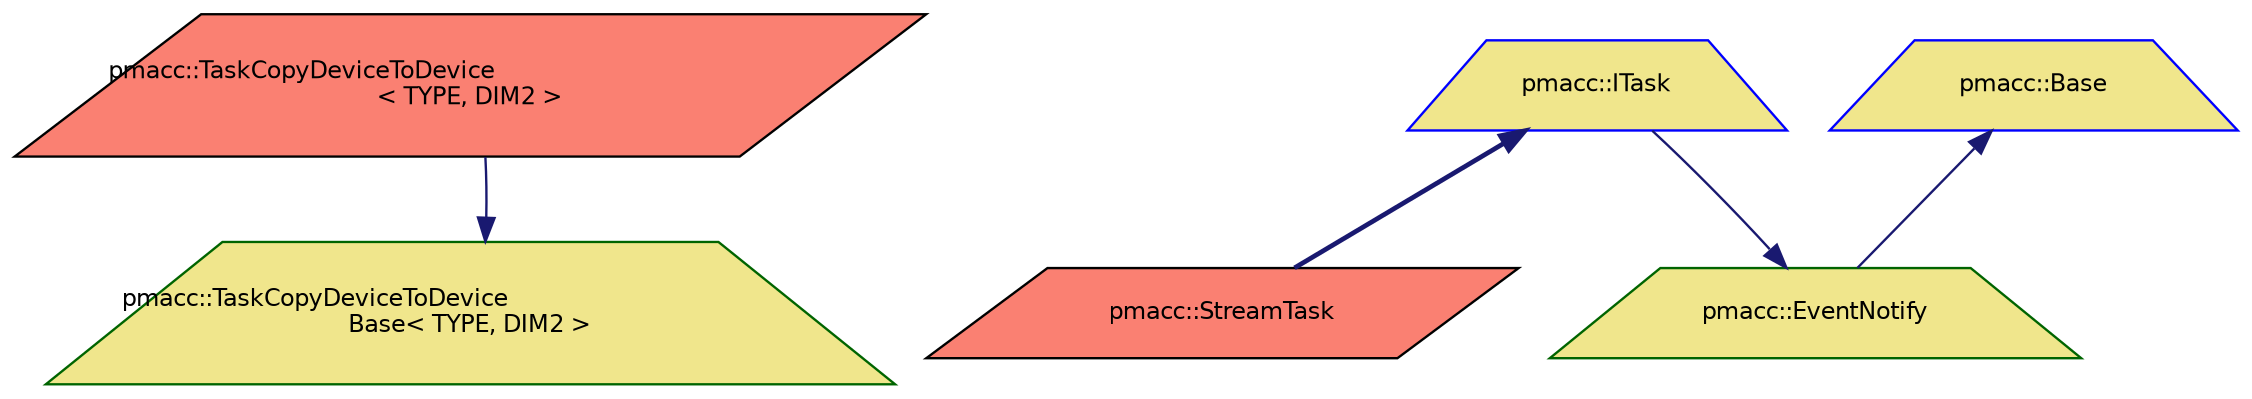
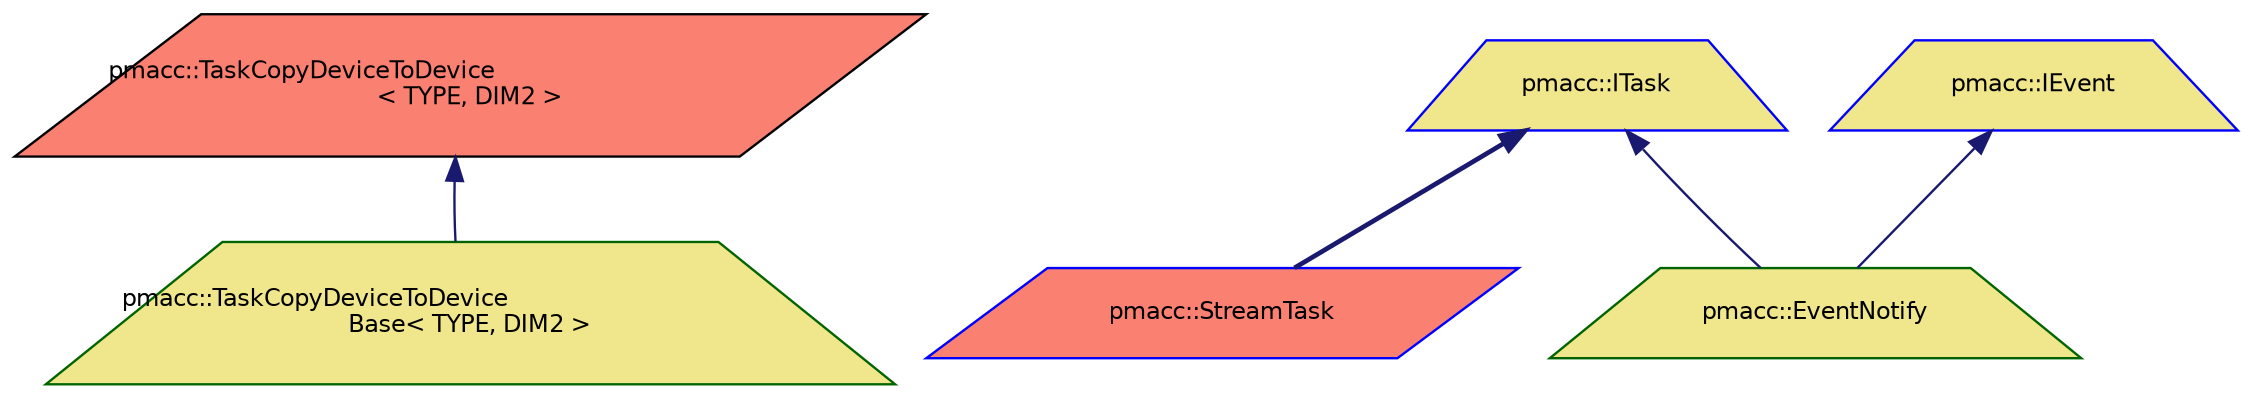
(2034, 85) -> (2034, 85)
(486, 187) -> (455, 211)
(1712, 189) -> (1701, 210)
(1222, 313) -> (1222, 313)
